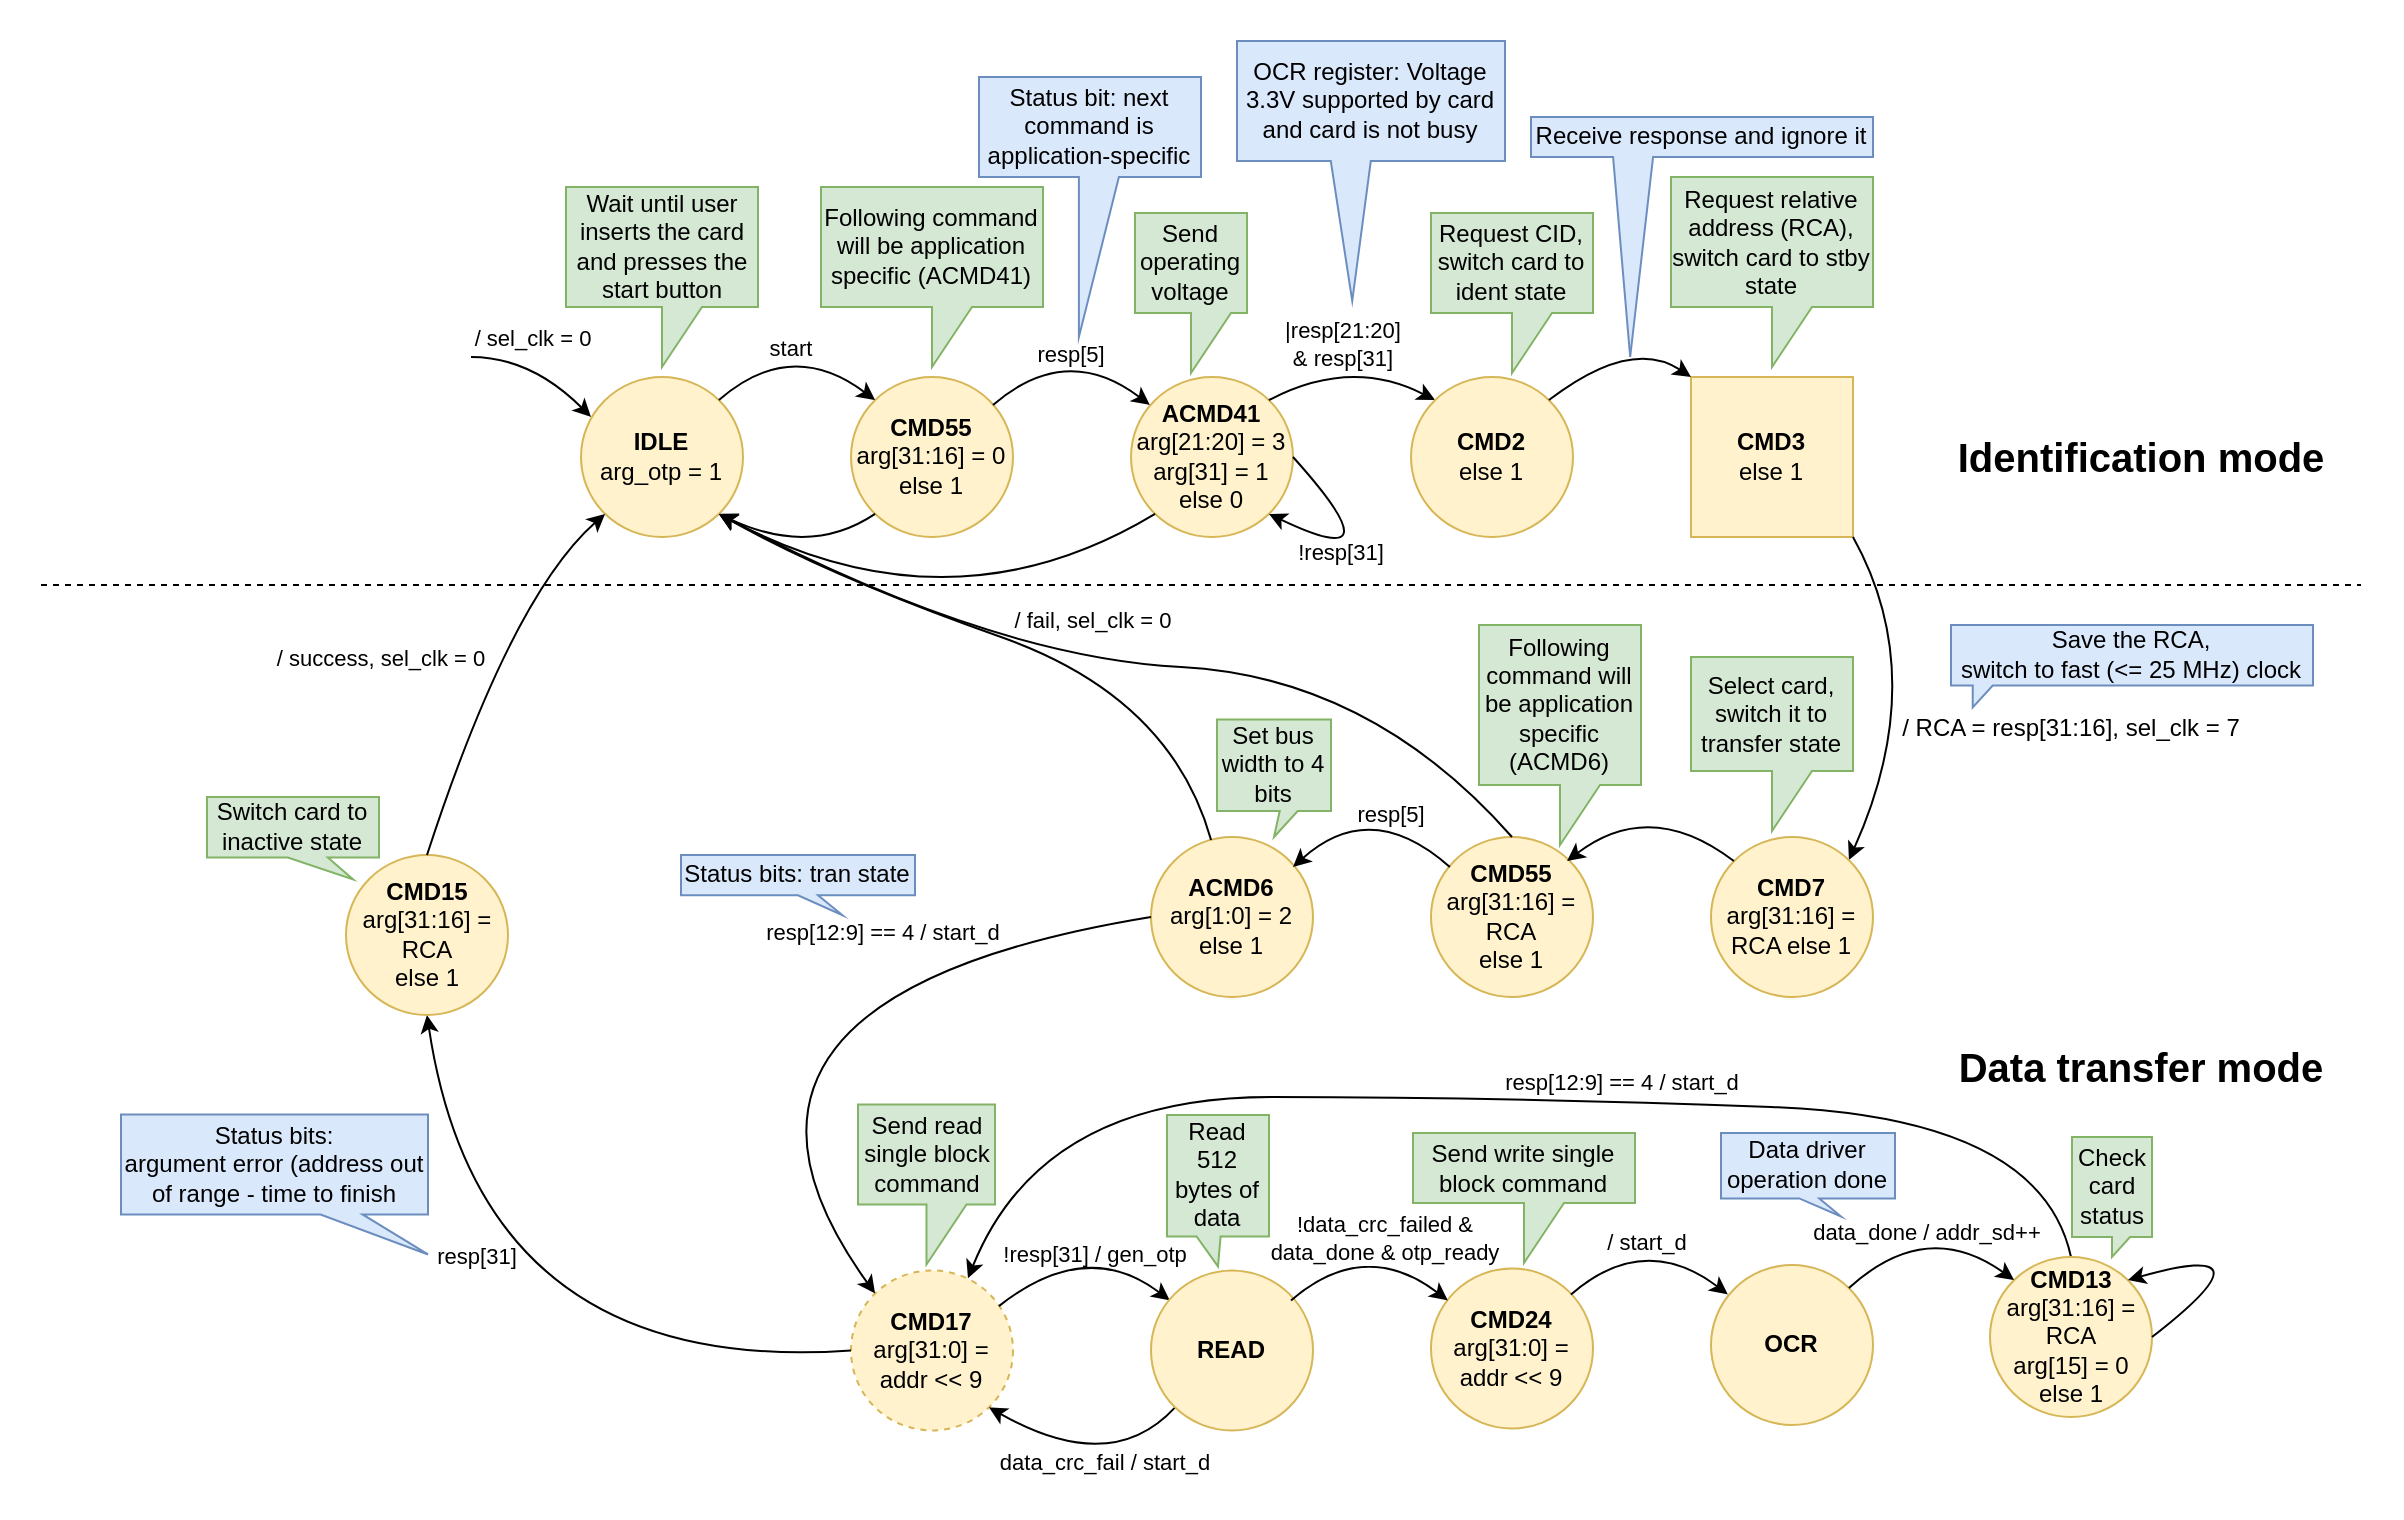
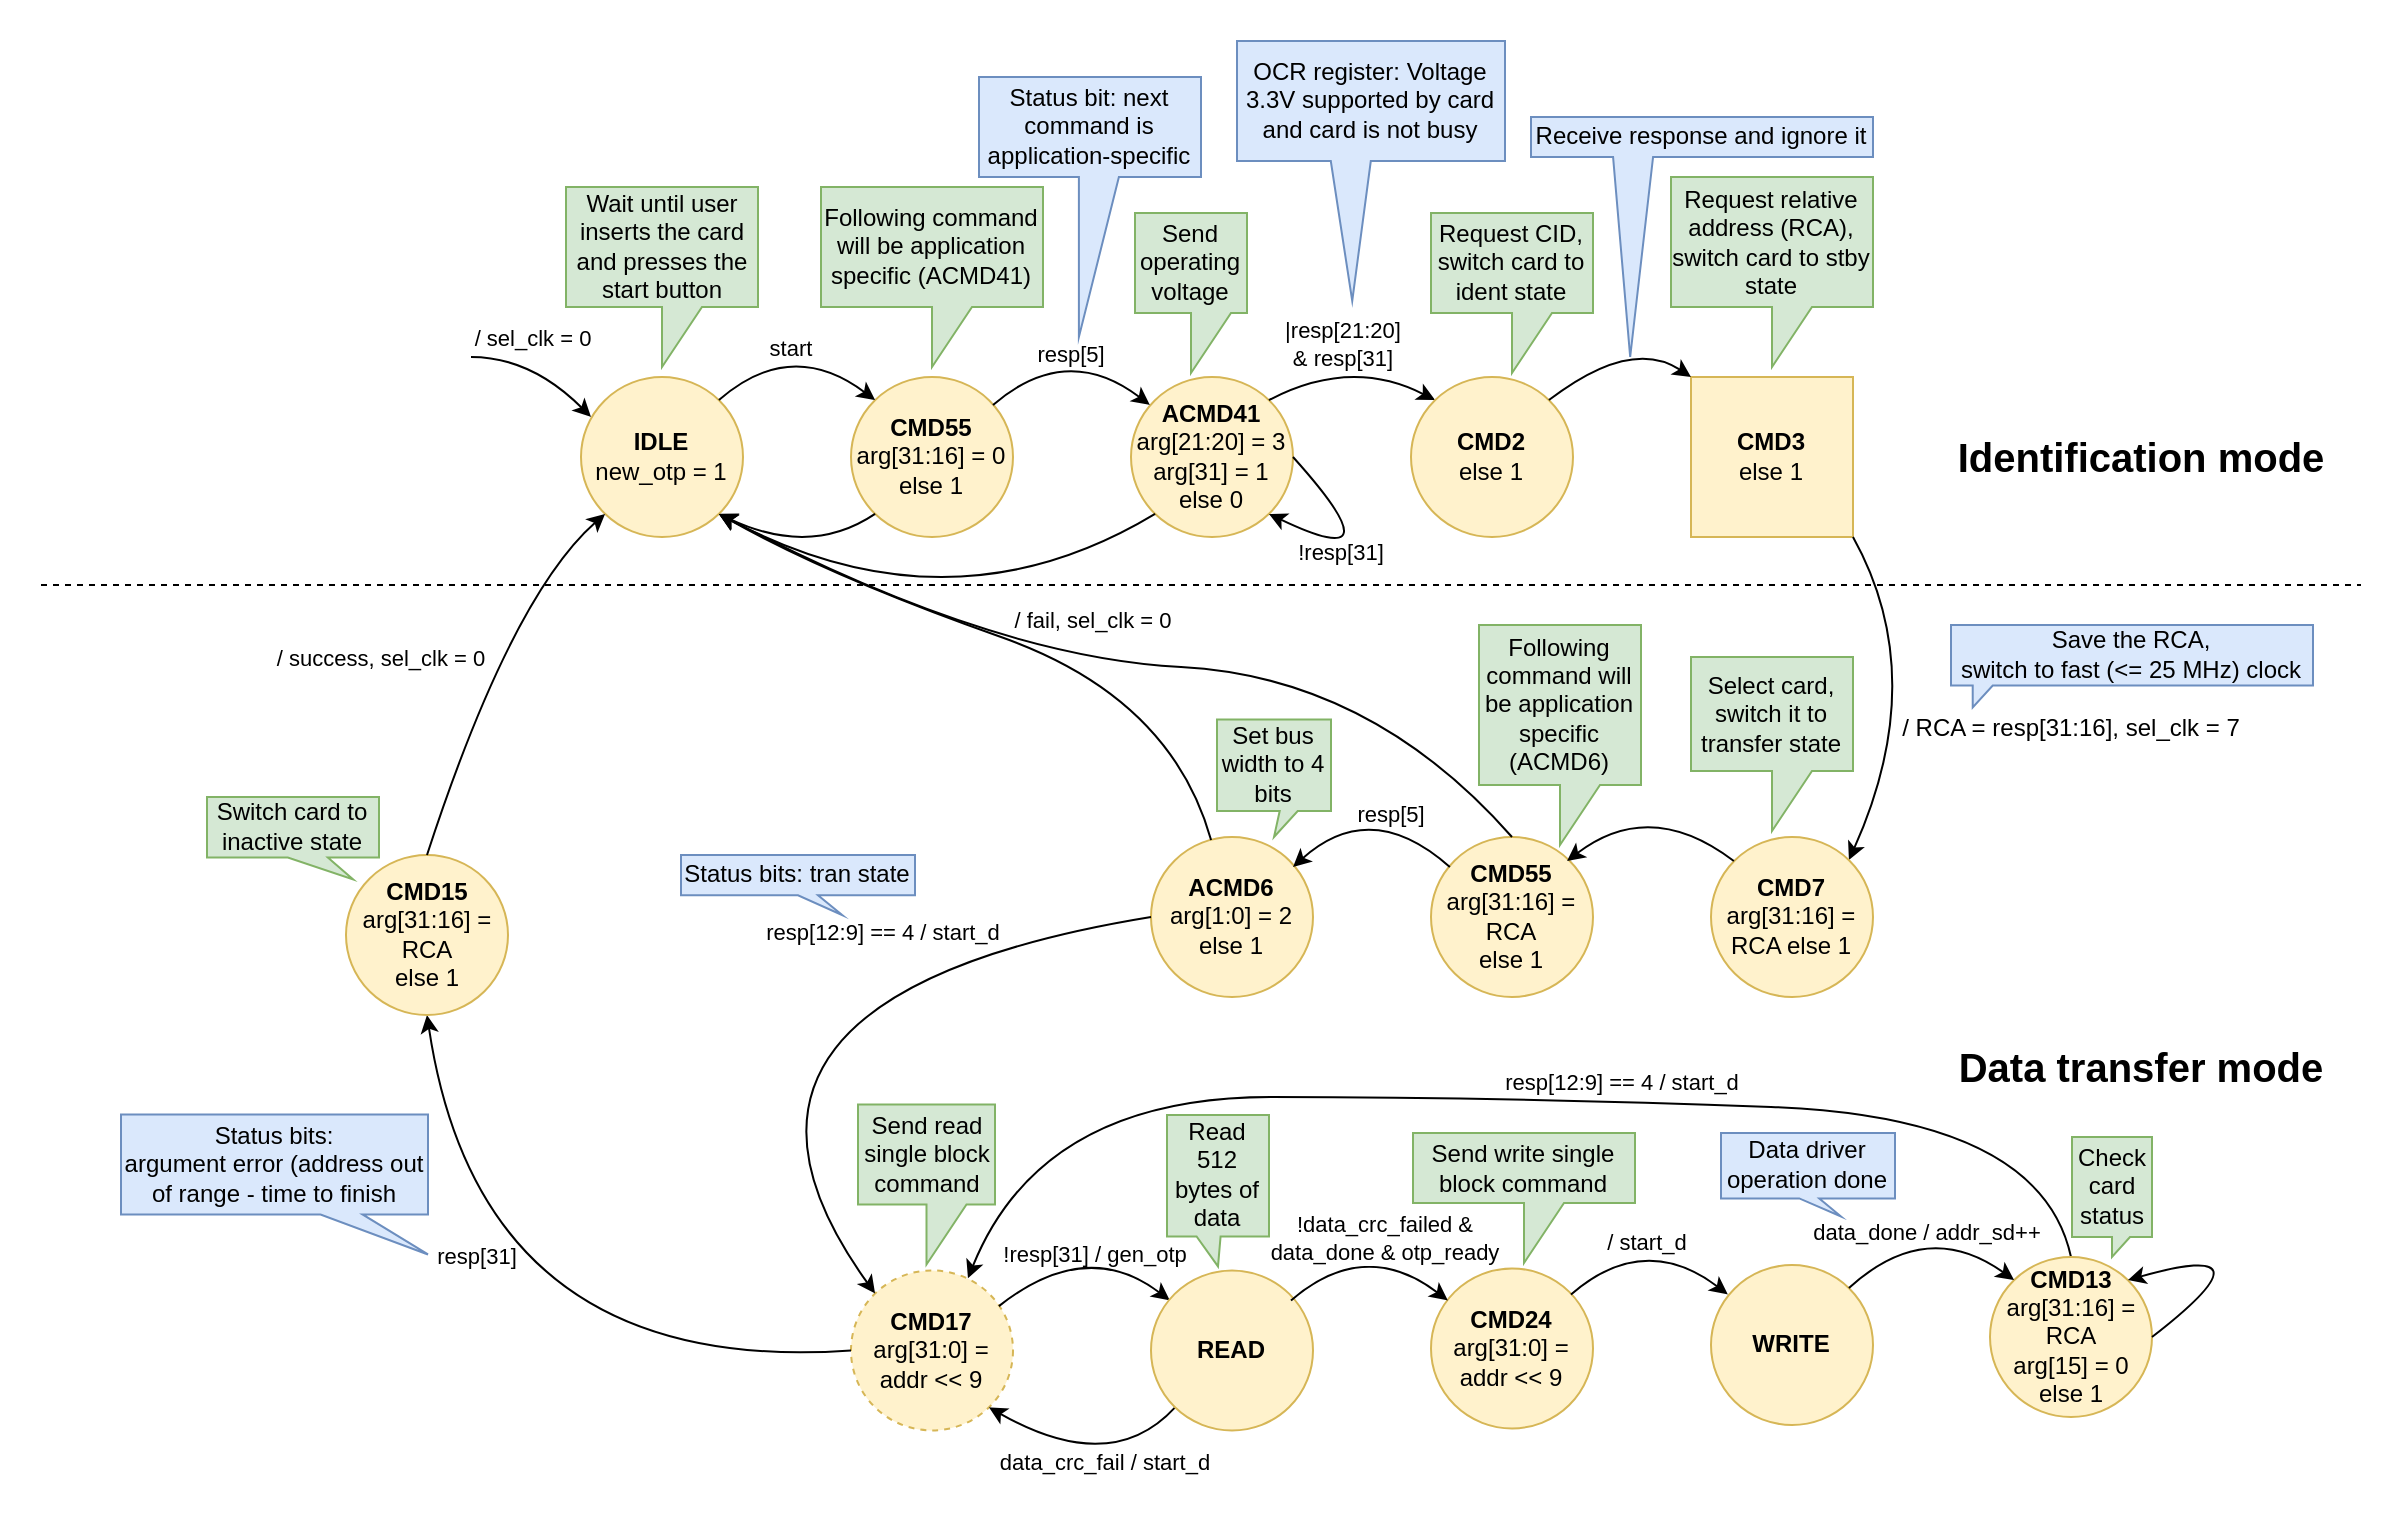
(662, 457) -> (662, 457)
(1792, 1345) -> (1792, 1345)
